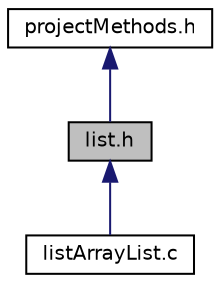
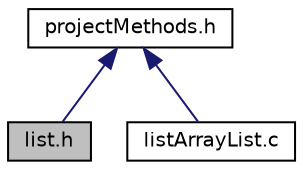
(110, 209) -> (177, 93)
